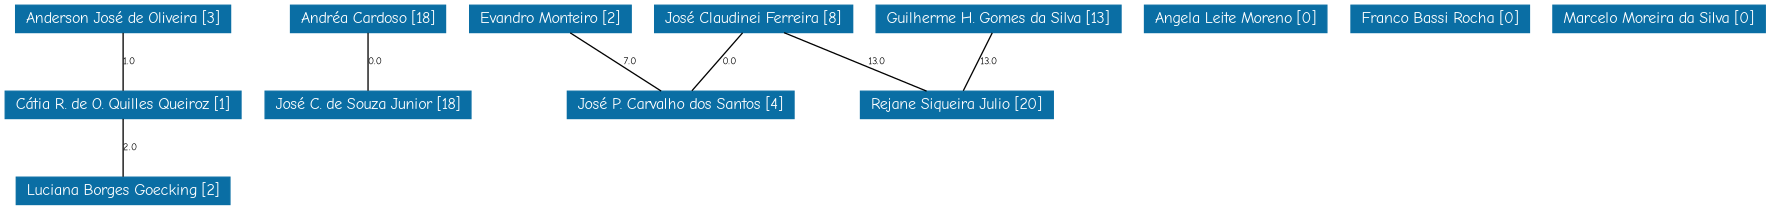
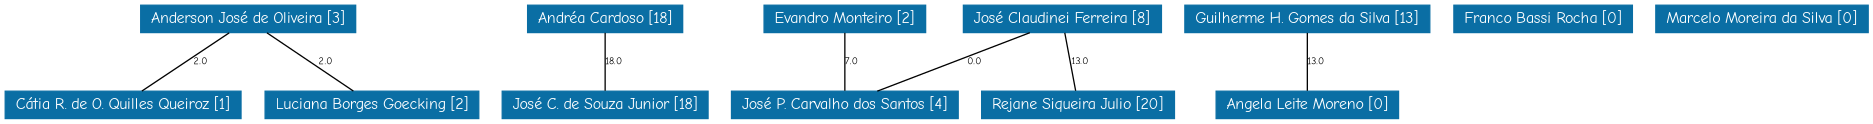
(130, 62) -> (201, 62)
(375, 62) -> (614, 62)
(978, 62) -> (1307, 62)
(123, 148) -> (310, 62)
